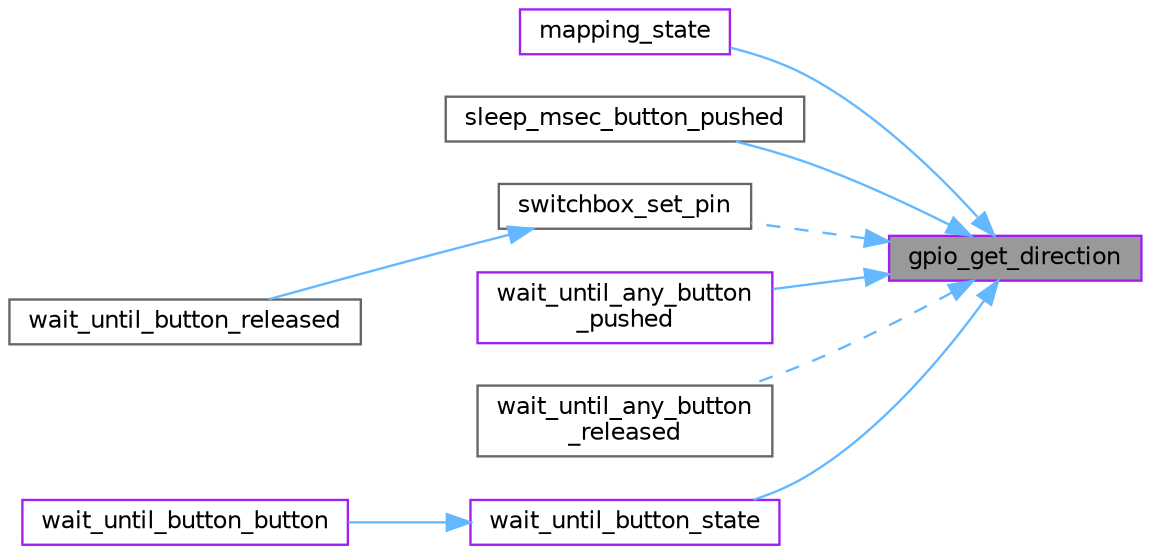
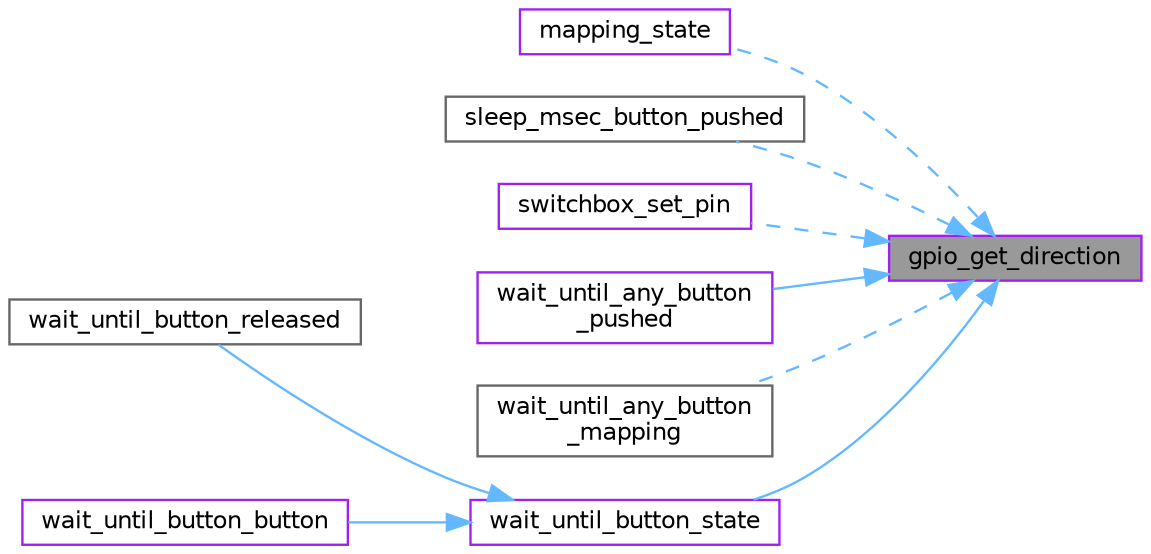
(866, 114) -> (866, 114)
(845, 177) -> (845, 177)
(625, 206) -> (625, 206)
(389, 266) -> (349, 429)
(625, 421) -> (625, 421)
